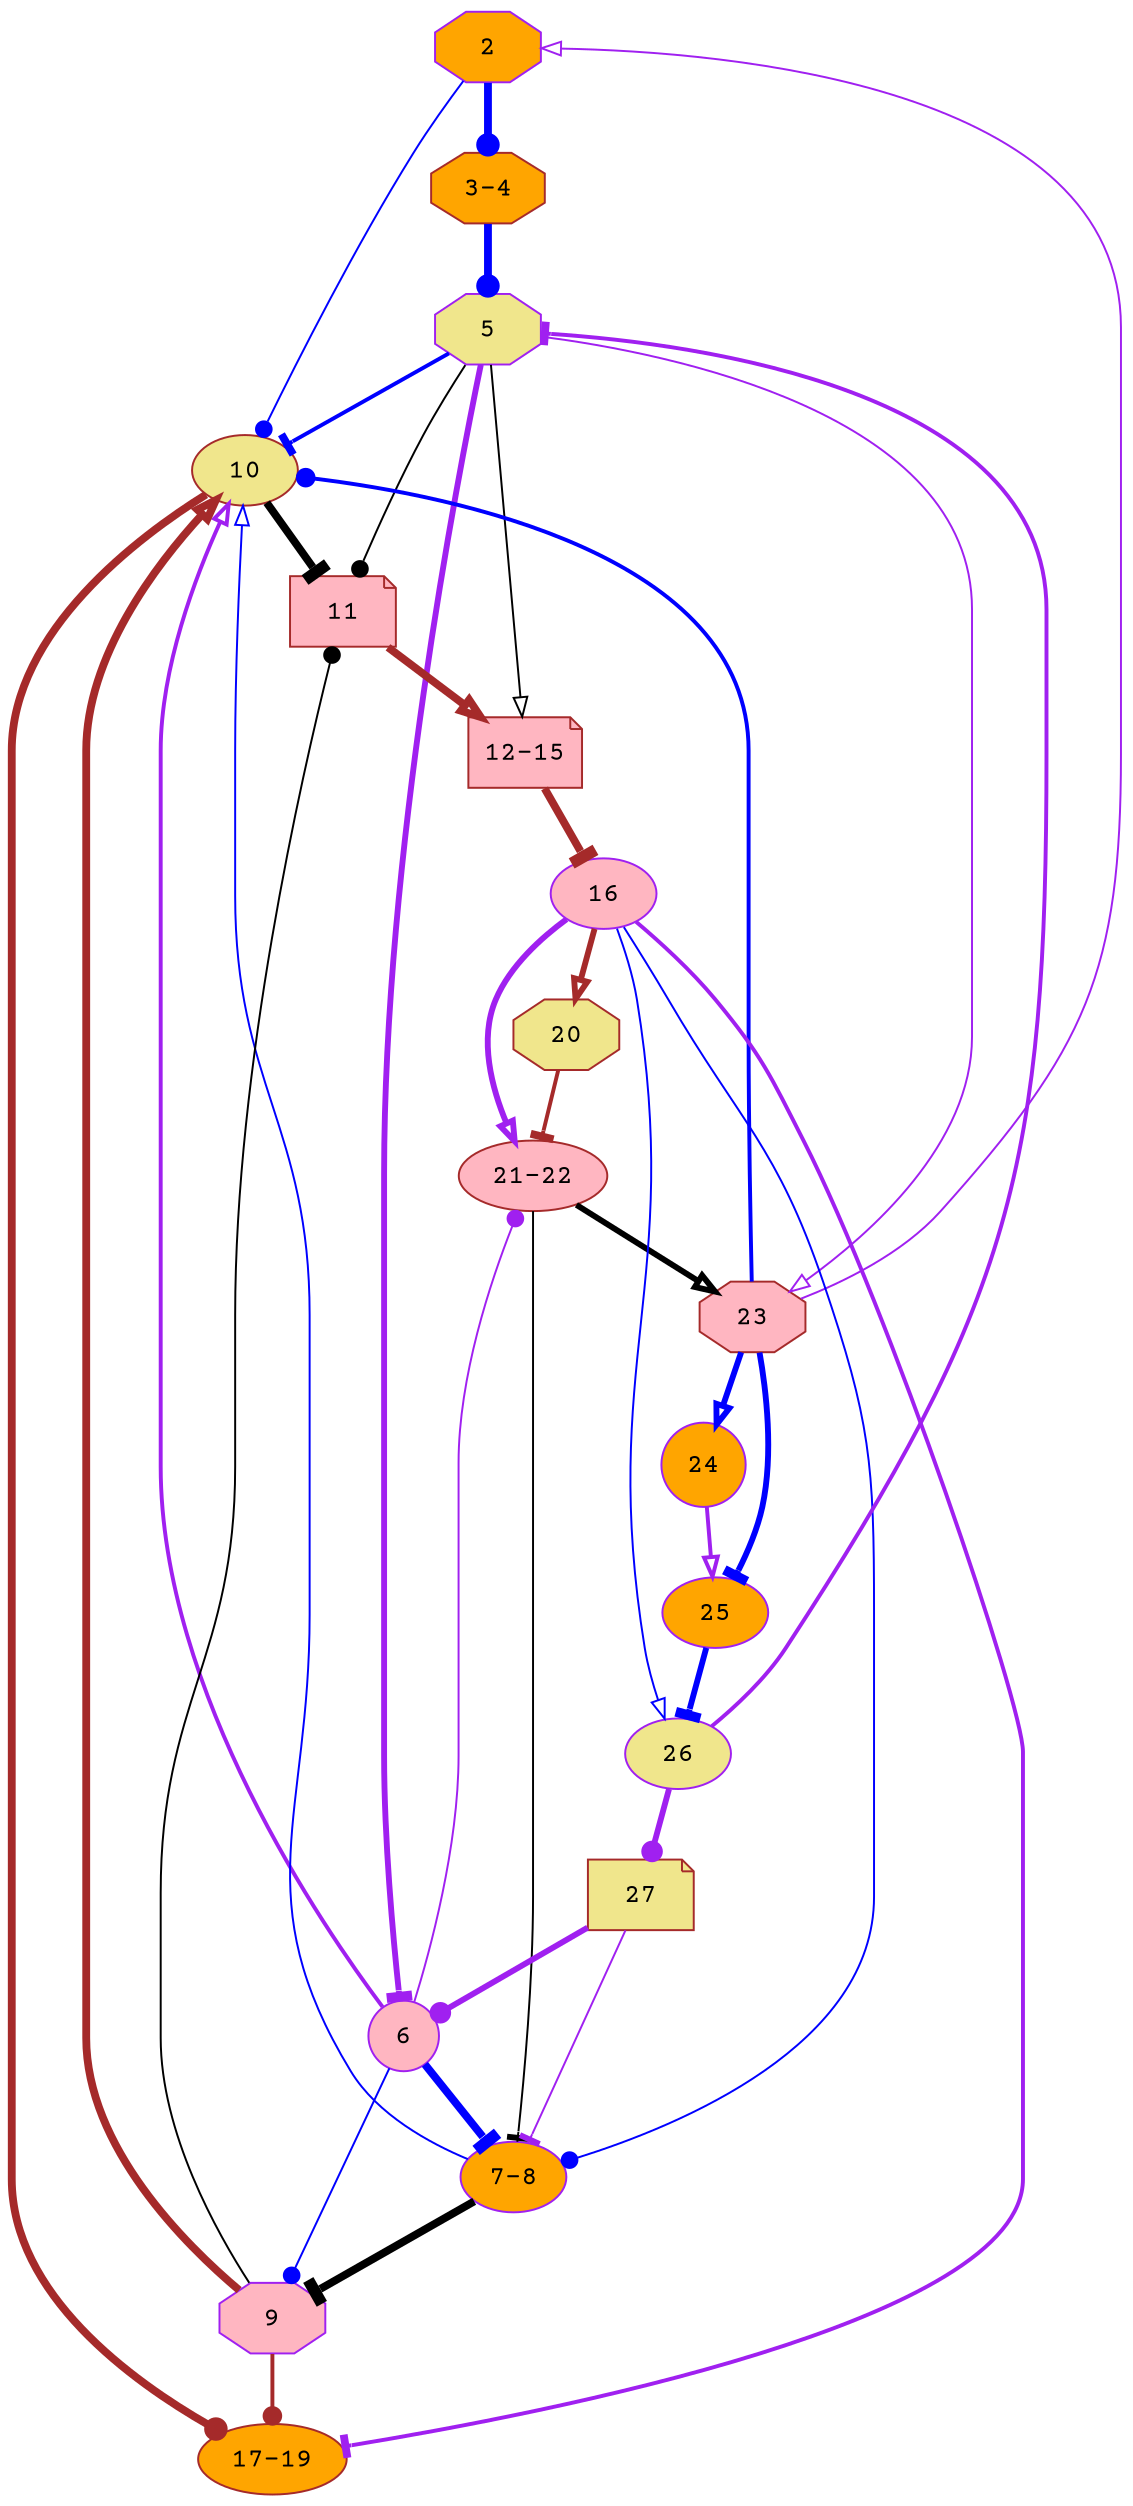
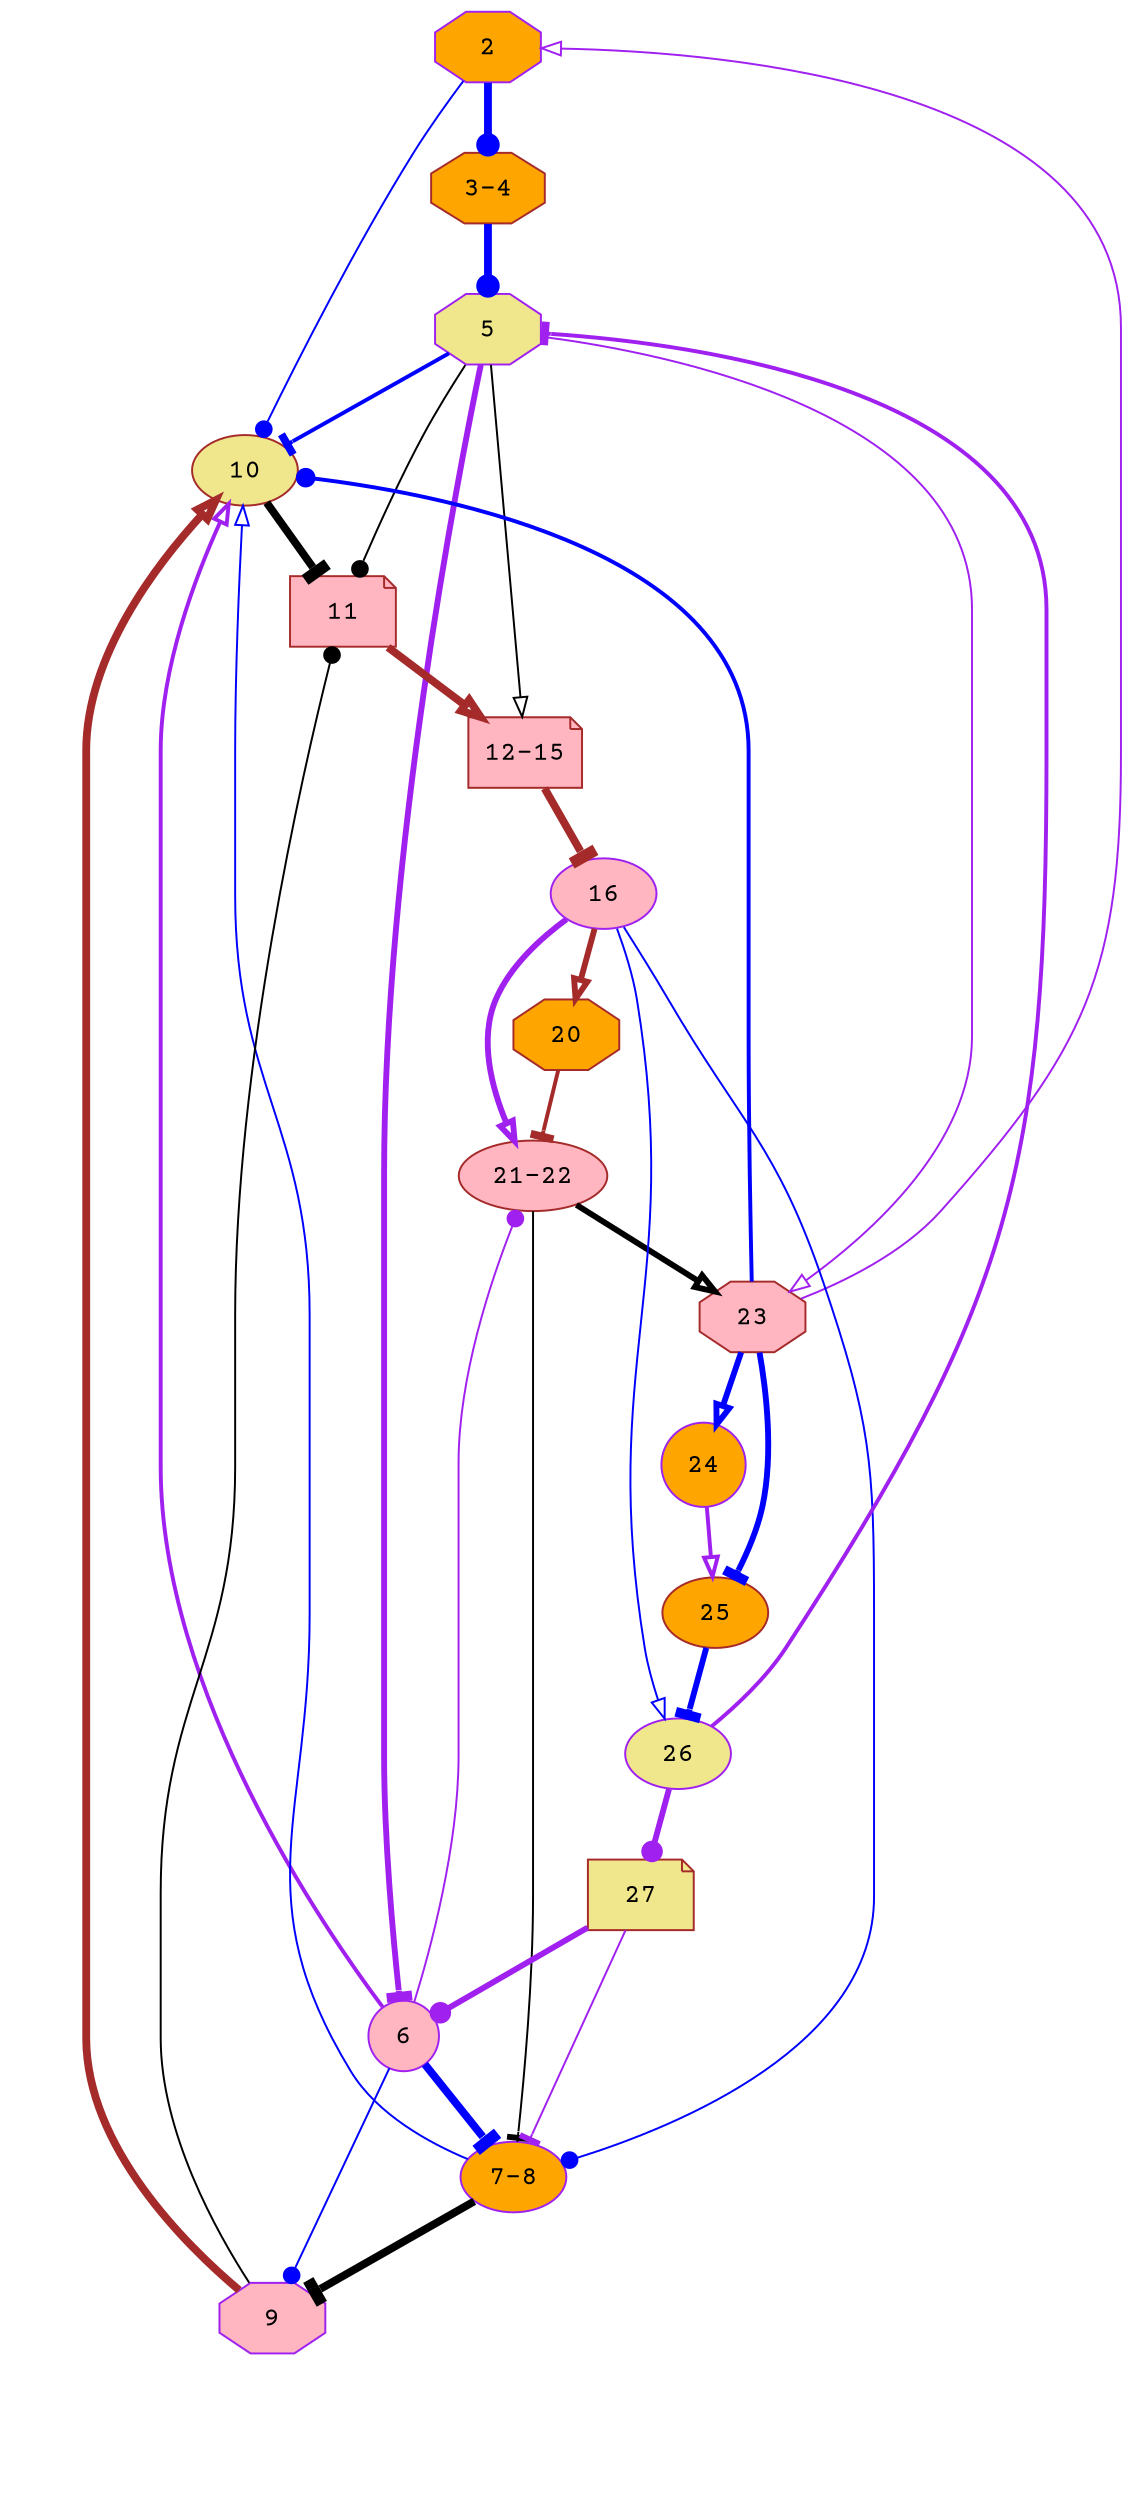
(566, 1035) -> (566, 1035)
(715, 1613) -> (715, 1613)
(272, 2459) -> none
